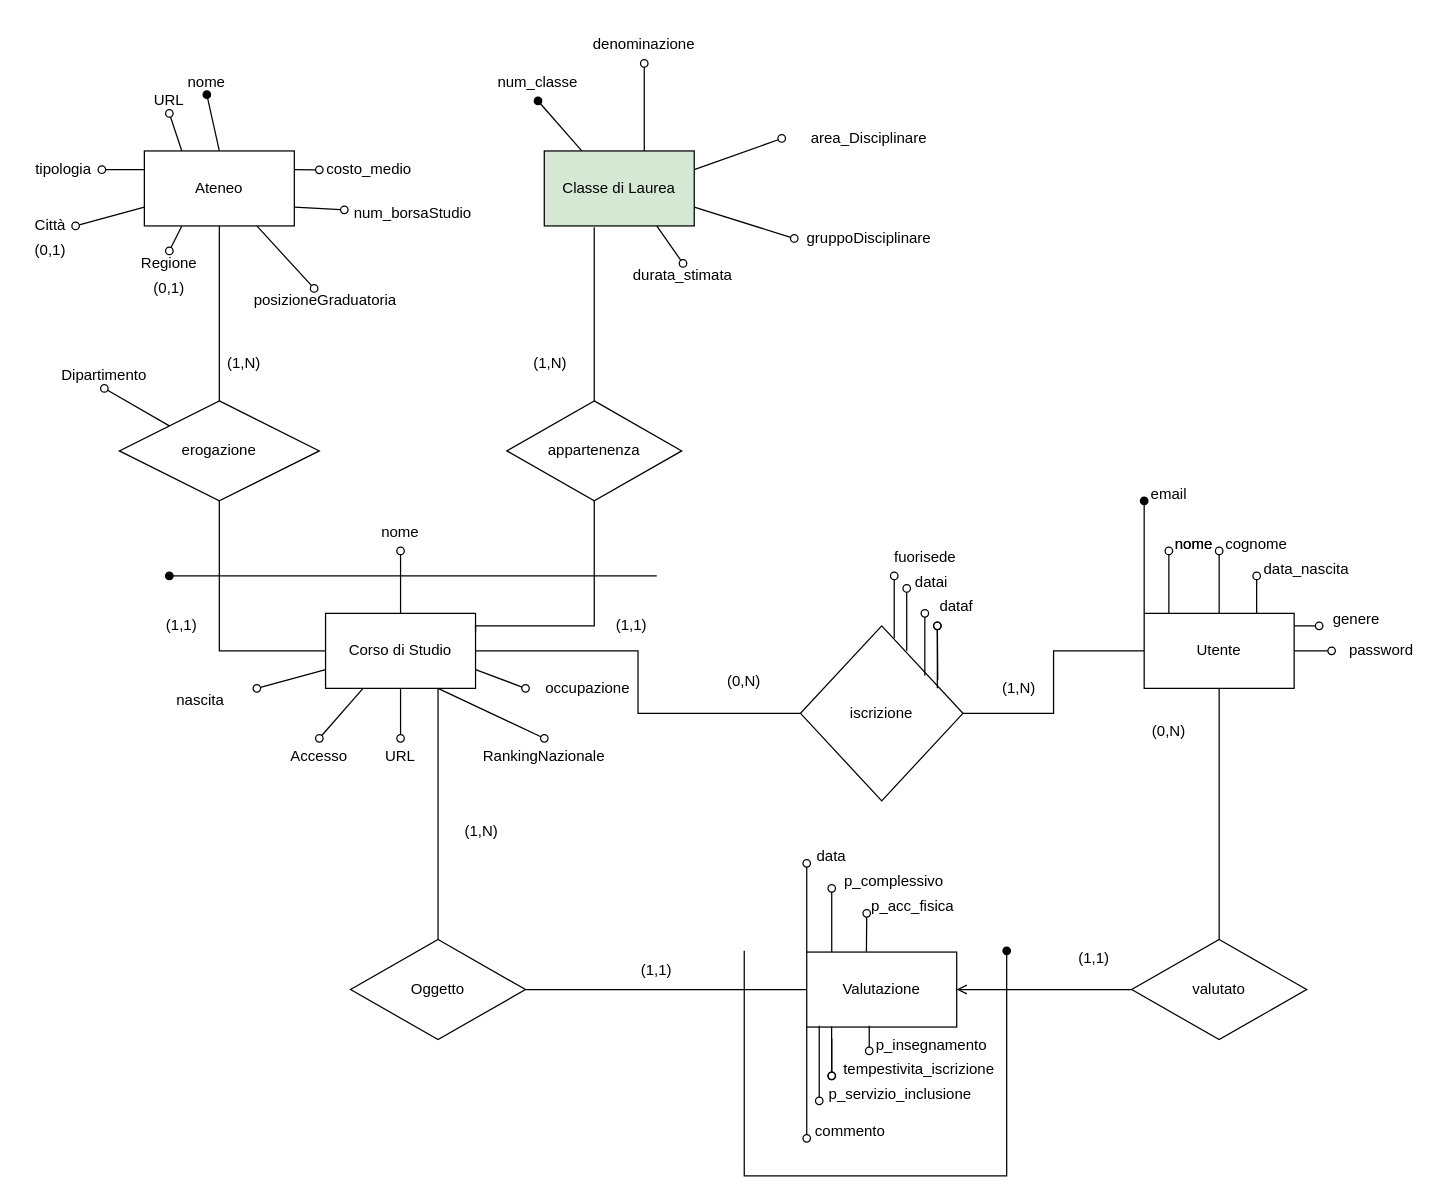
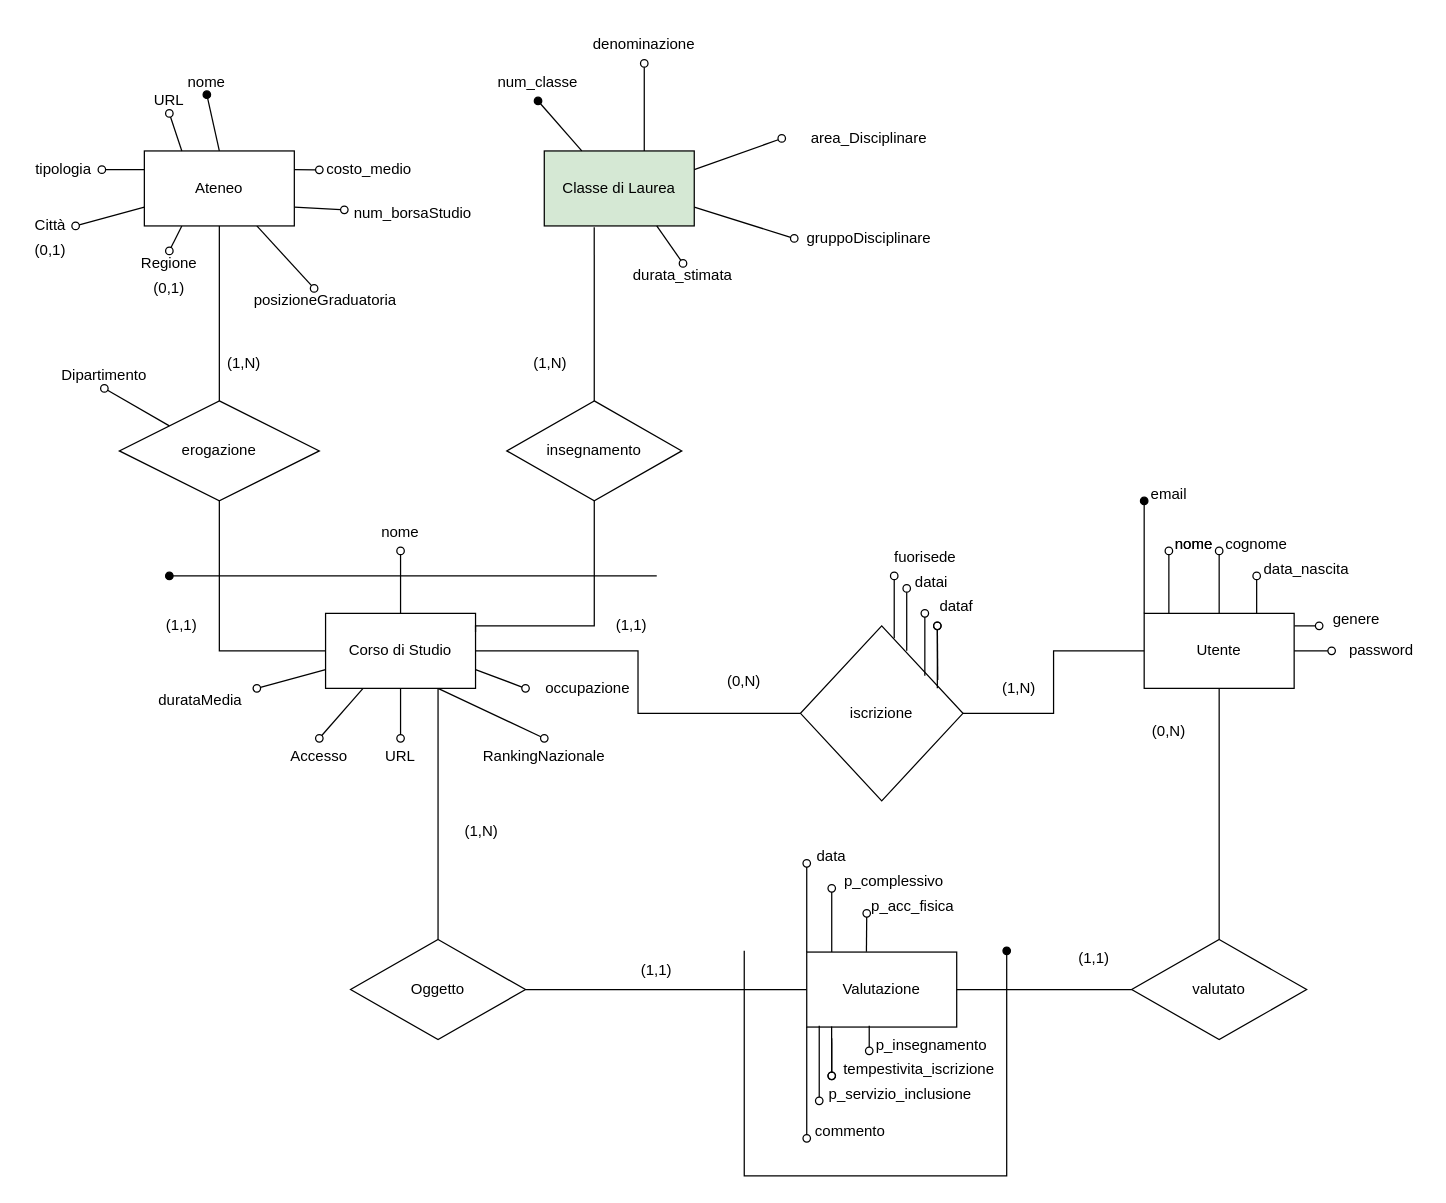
(594, 451) -> (594, 451)
(201, 701) -> (201, 701)
(963, 989) -> (961, 989)
